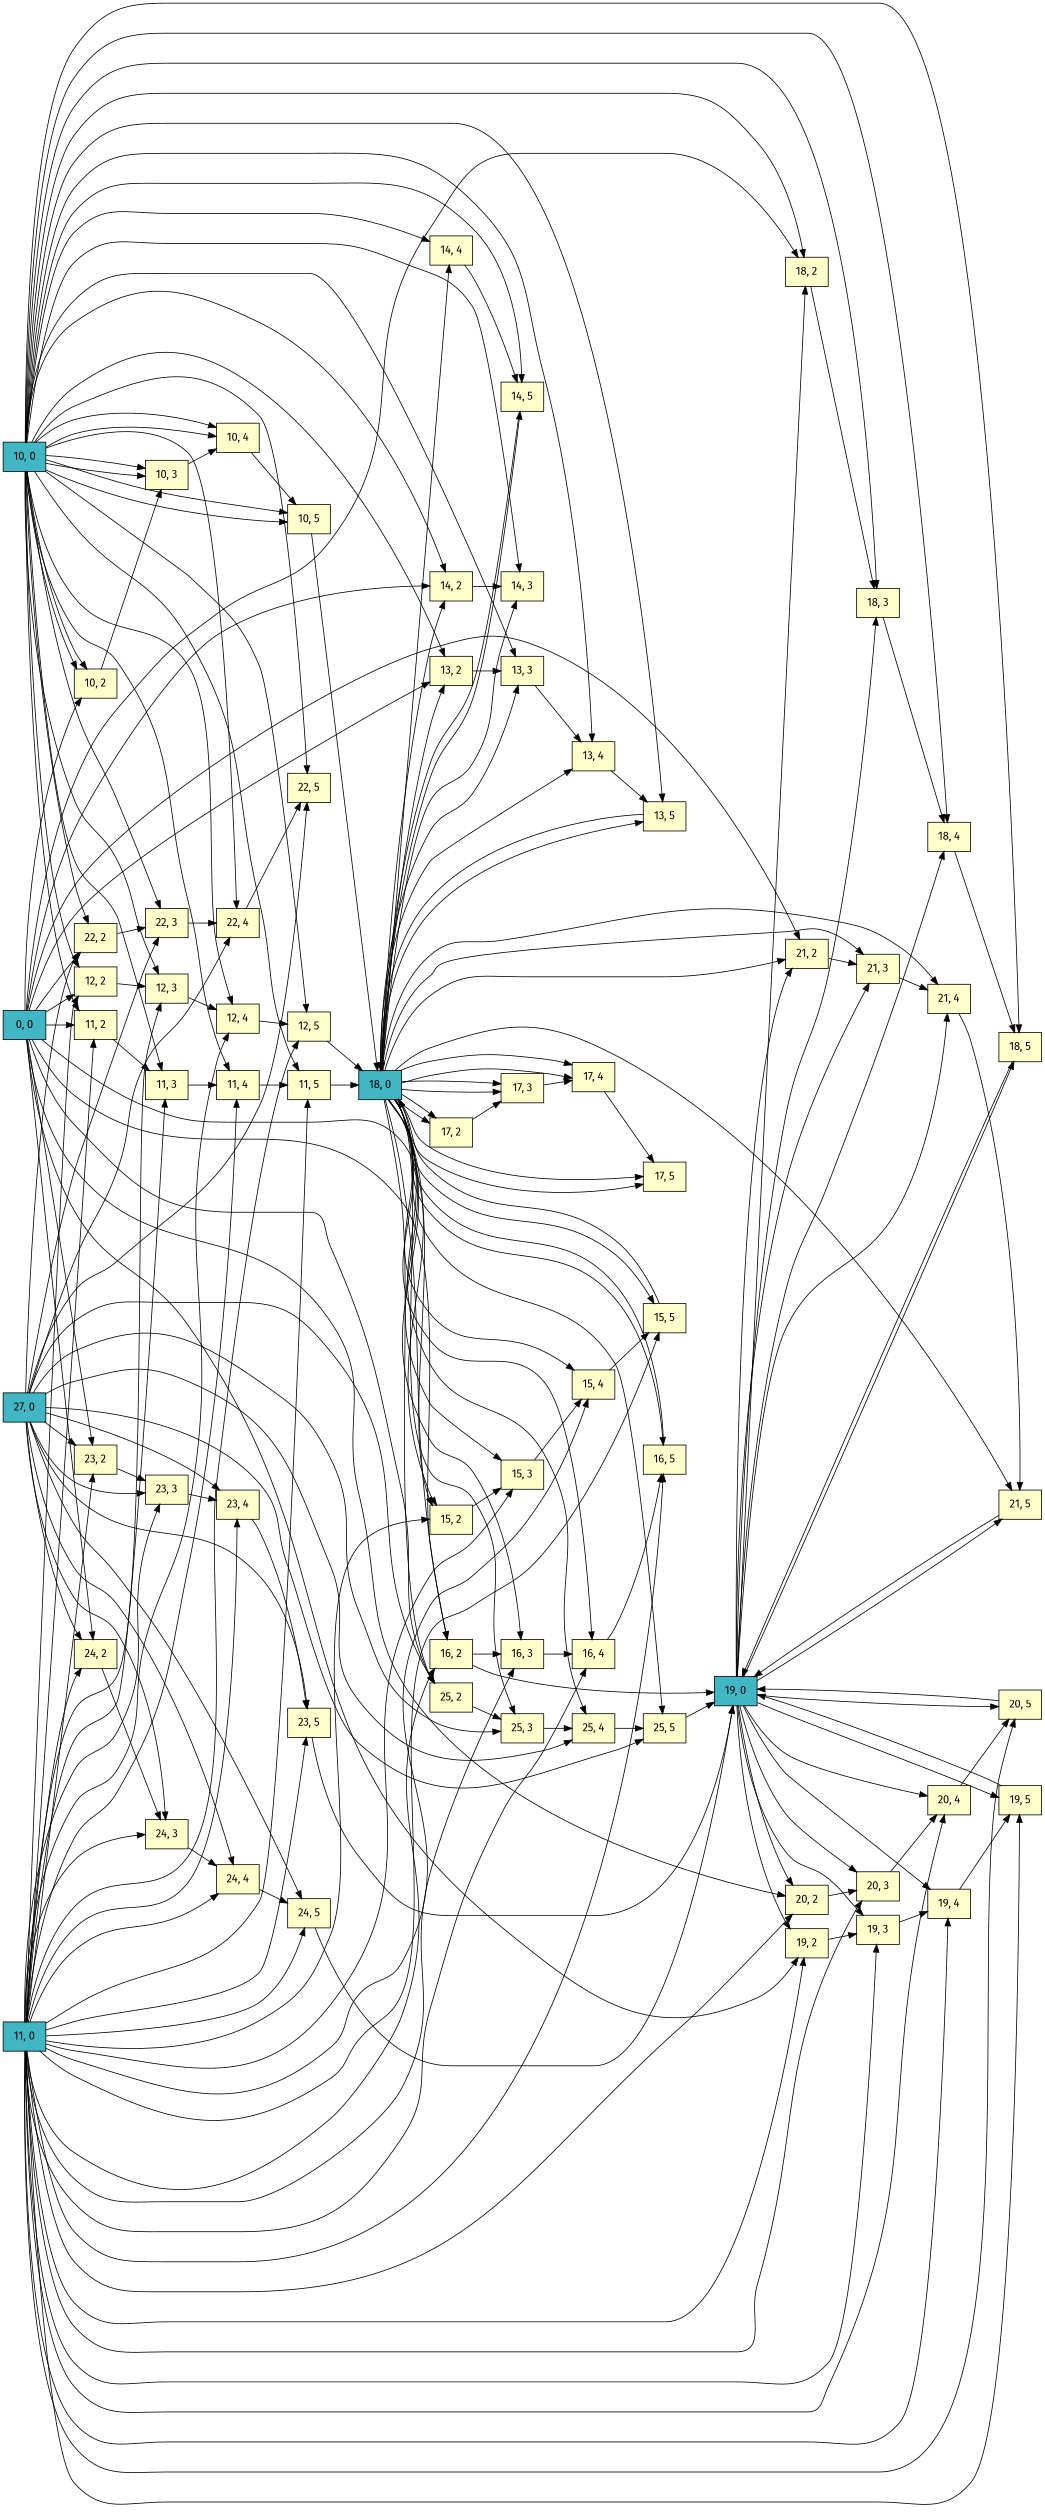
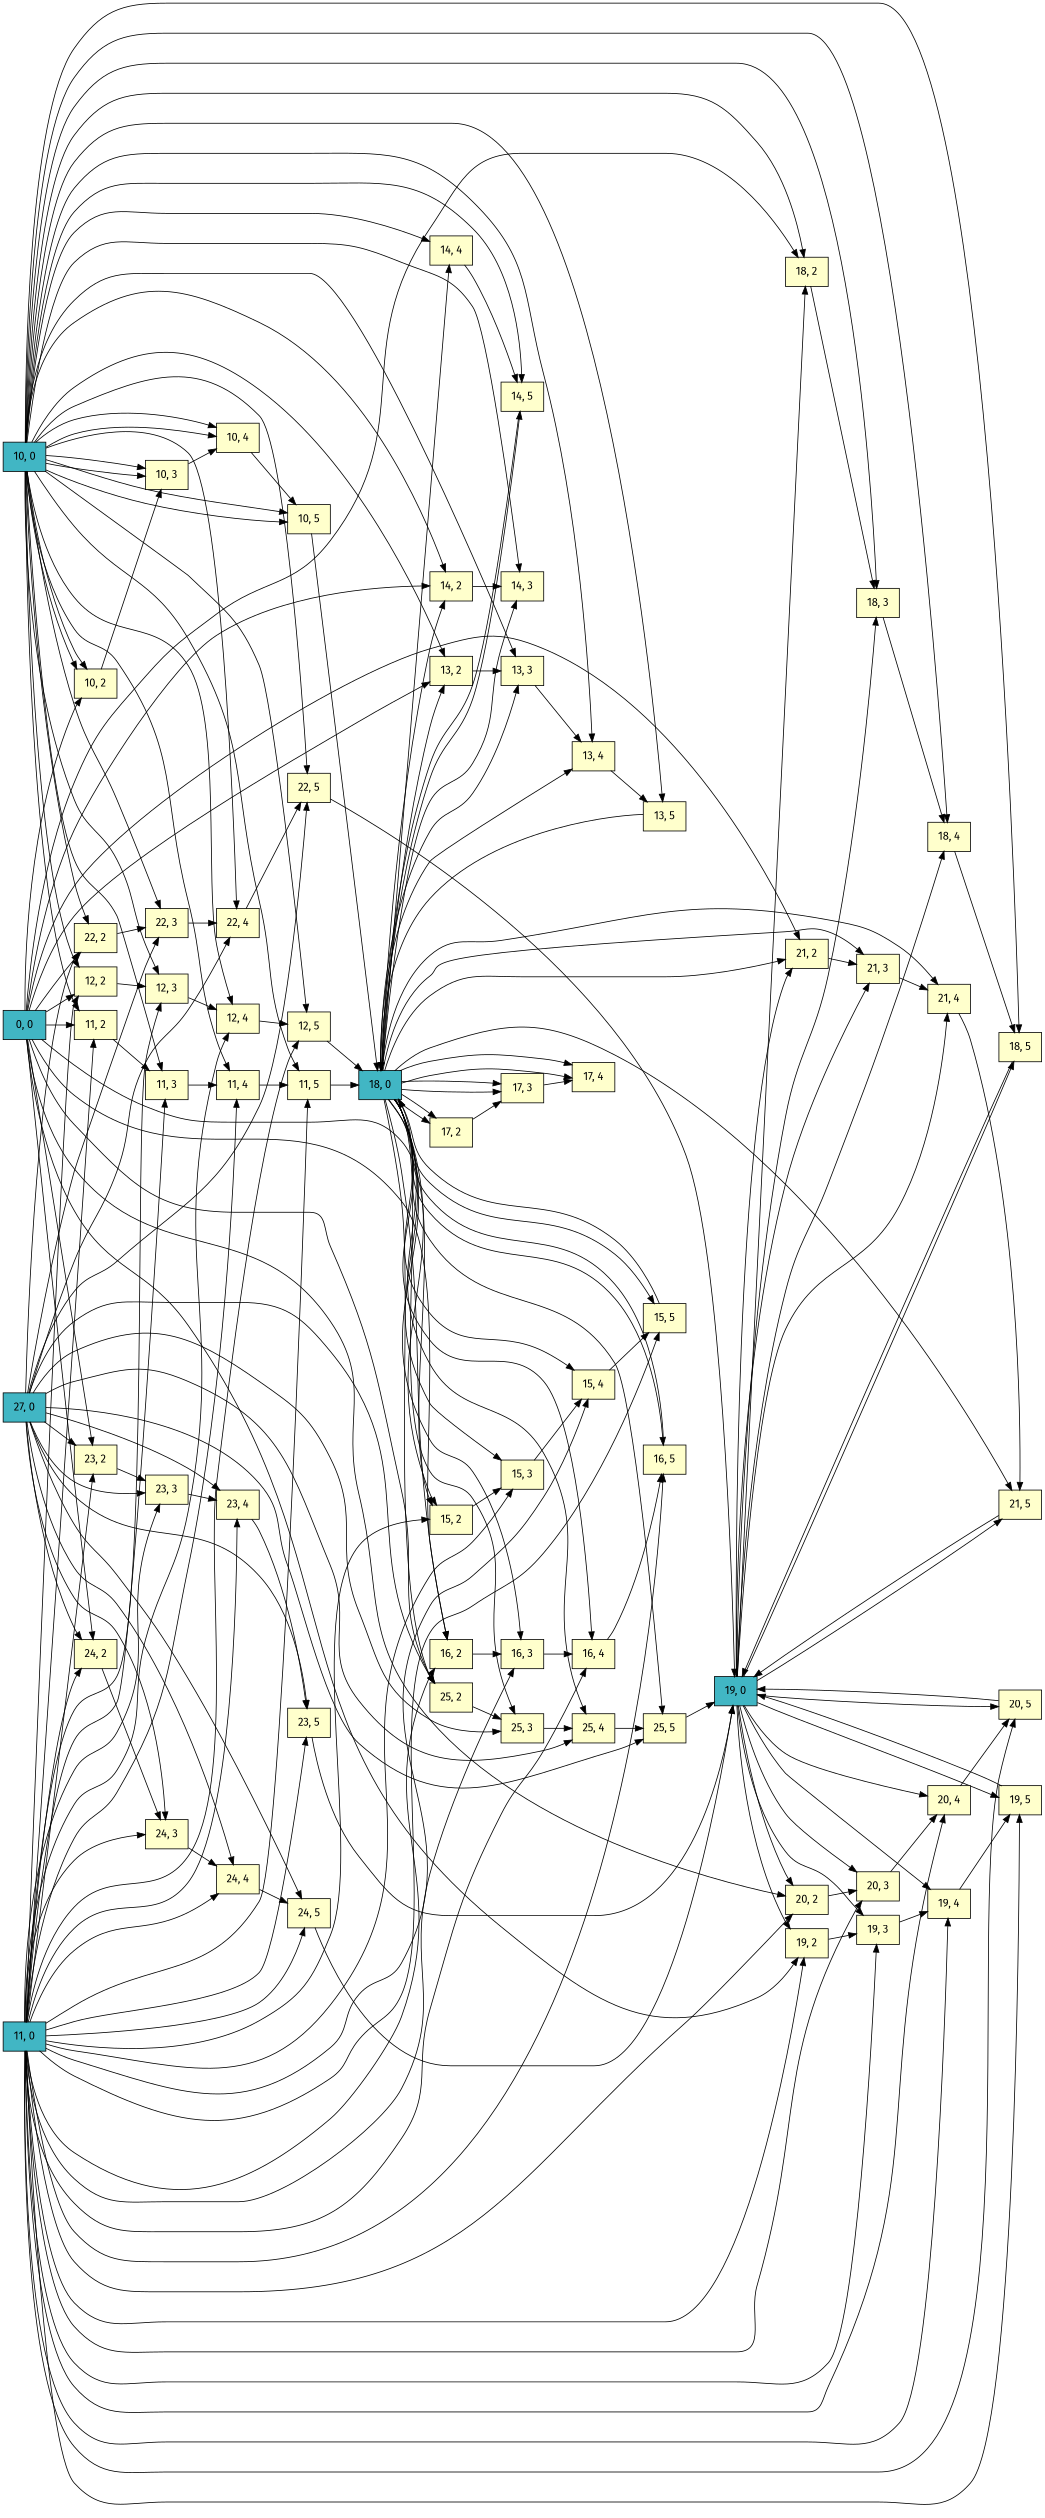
(452, 893) -> none
(665, 1177) -> none
(588, 1690) -> (687, 1157)
